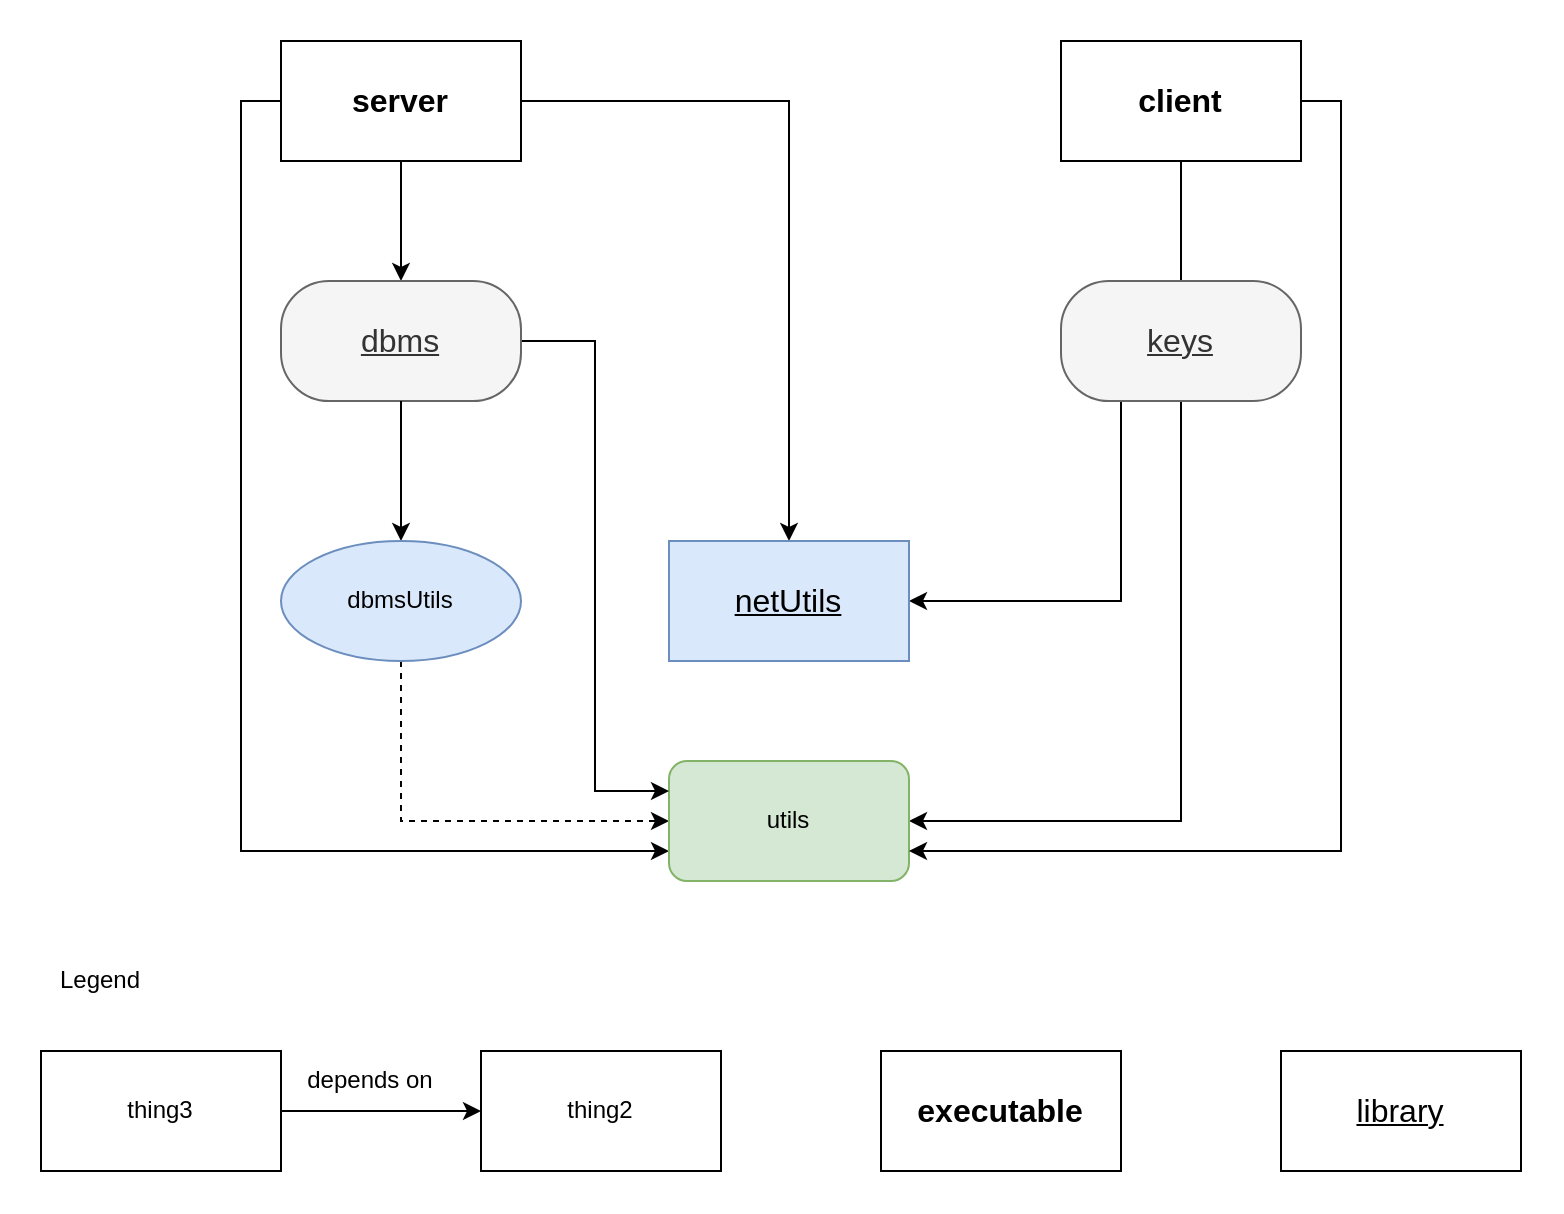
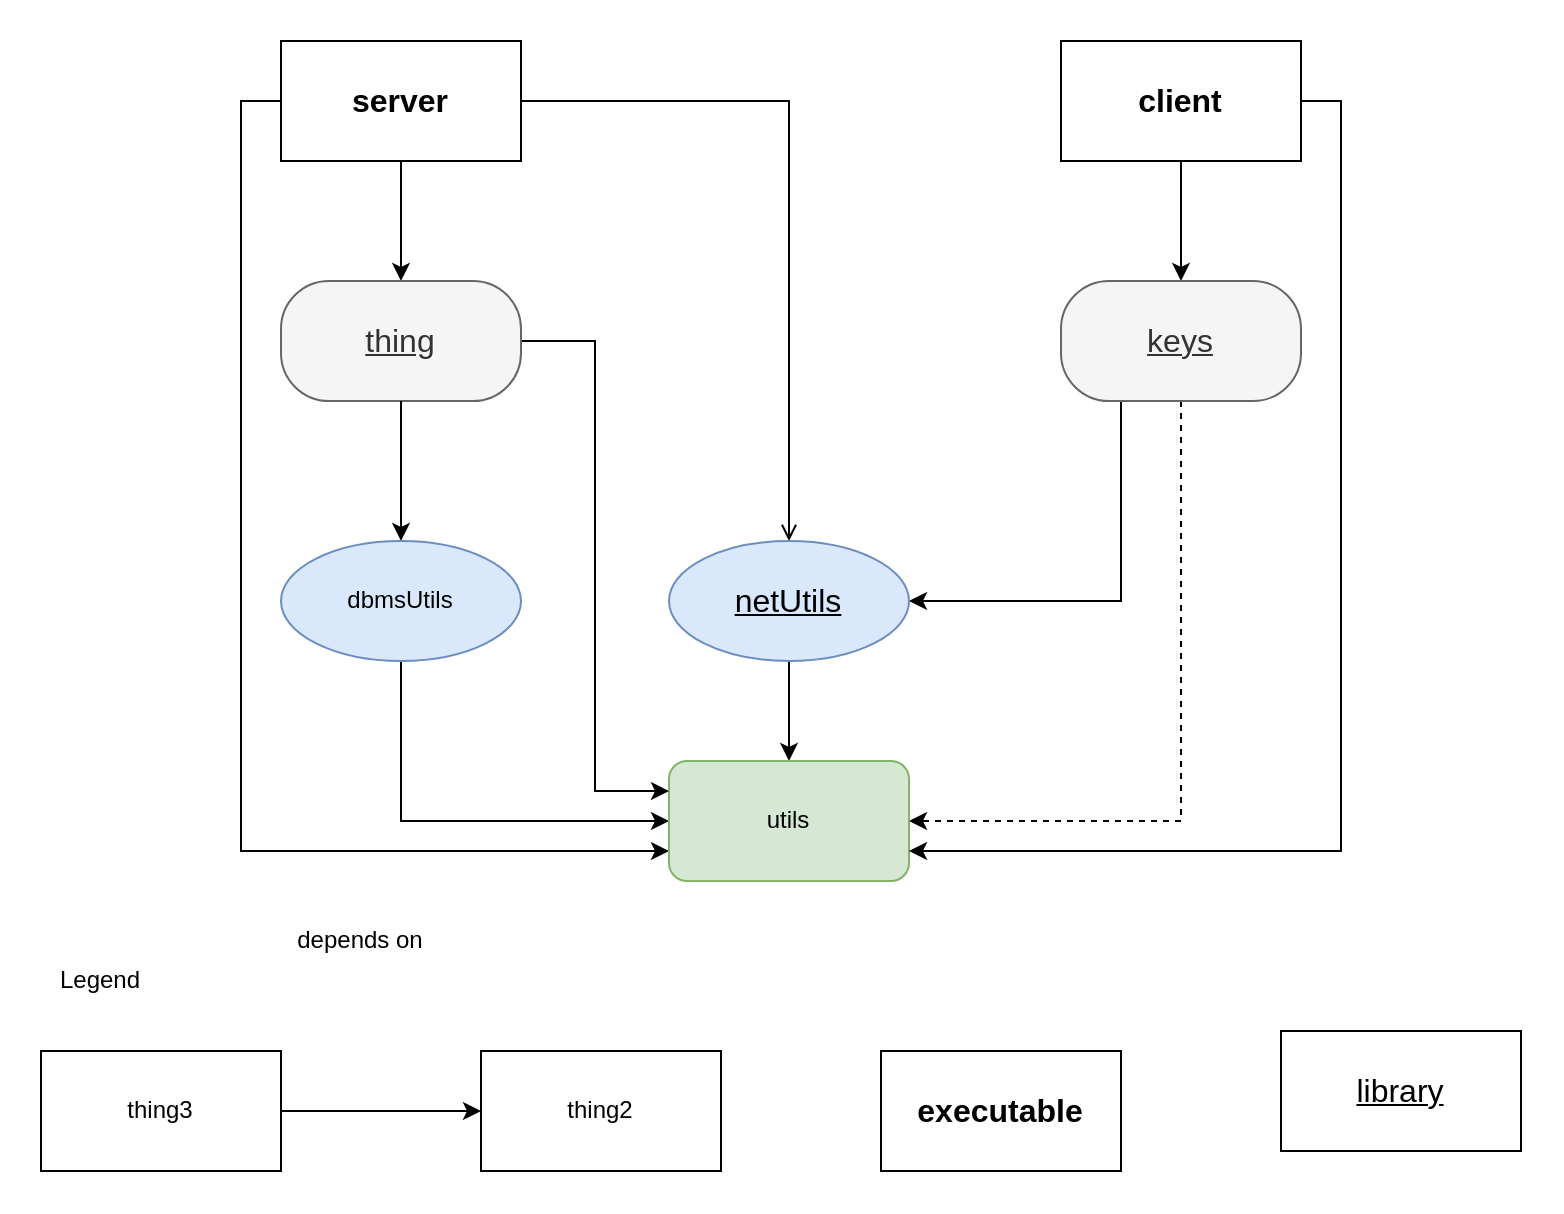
(1181, 271) -> (1181, 266)
(401, 341) -> (401, 341)
(789, 526) -> (789, 529)
(789, 601) -> (789, 601)
none -> (789, 704)
(1181, 741) -> (1181, 741)
(446, 821) -> (446, 821)
(371, 1081) -> (361, 941)
(1401, 1111) -> (1401, 1091)
